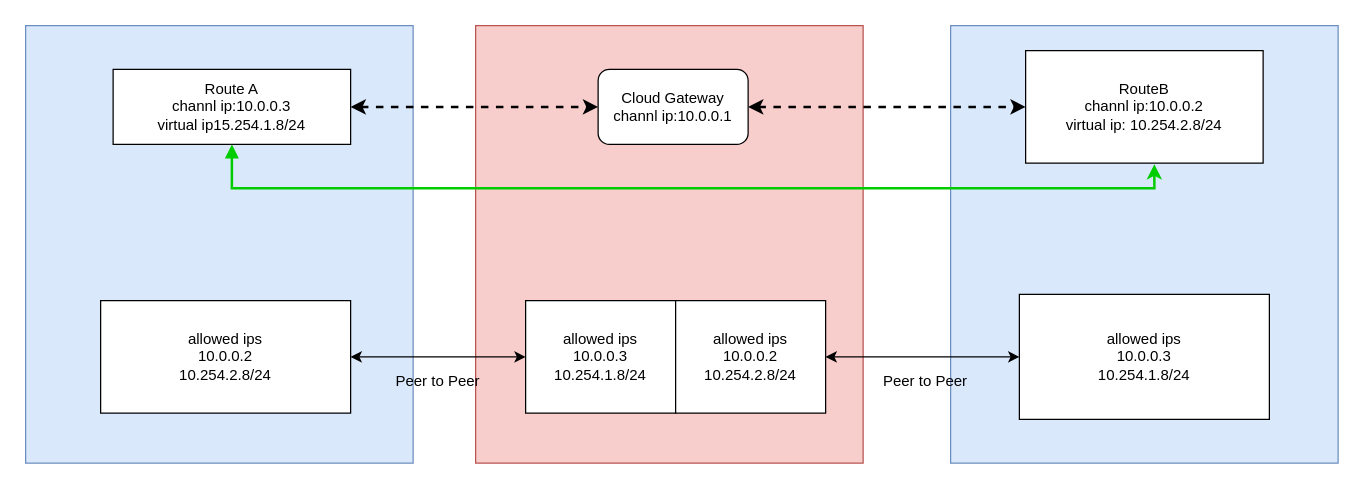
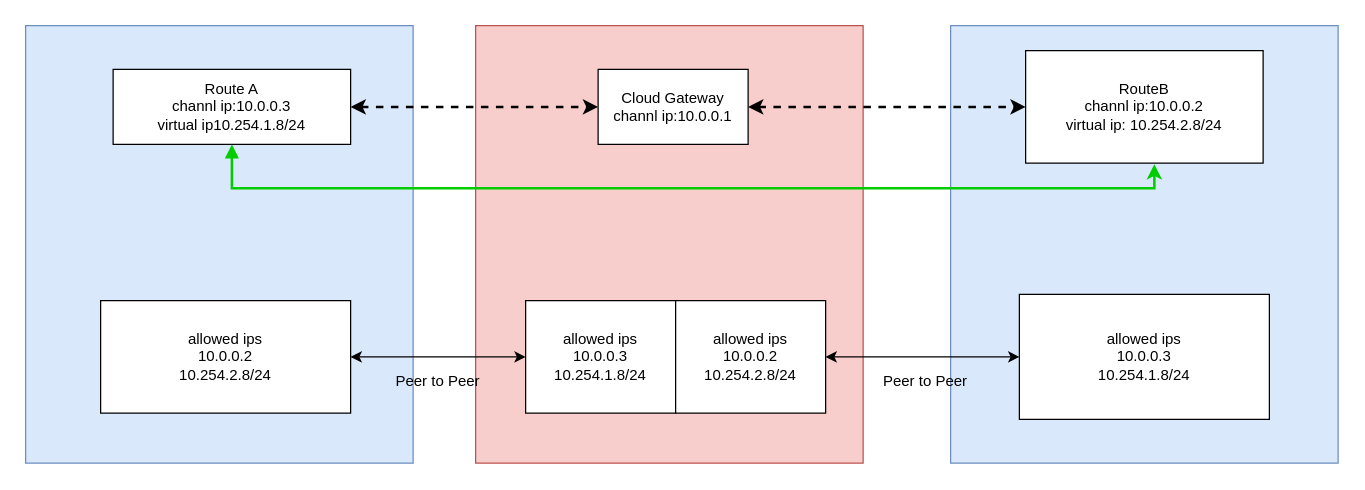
(232, 107) -> (232, 107)
(673, 107) -> (673, 107)
